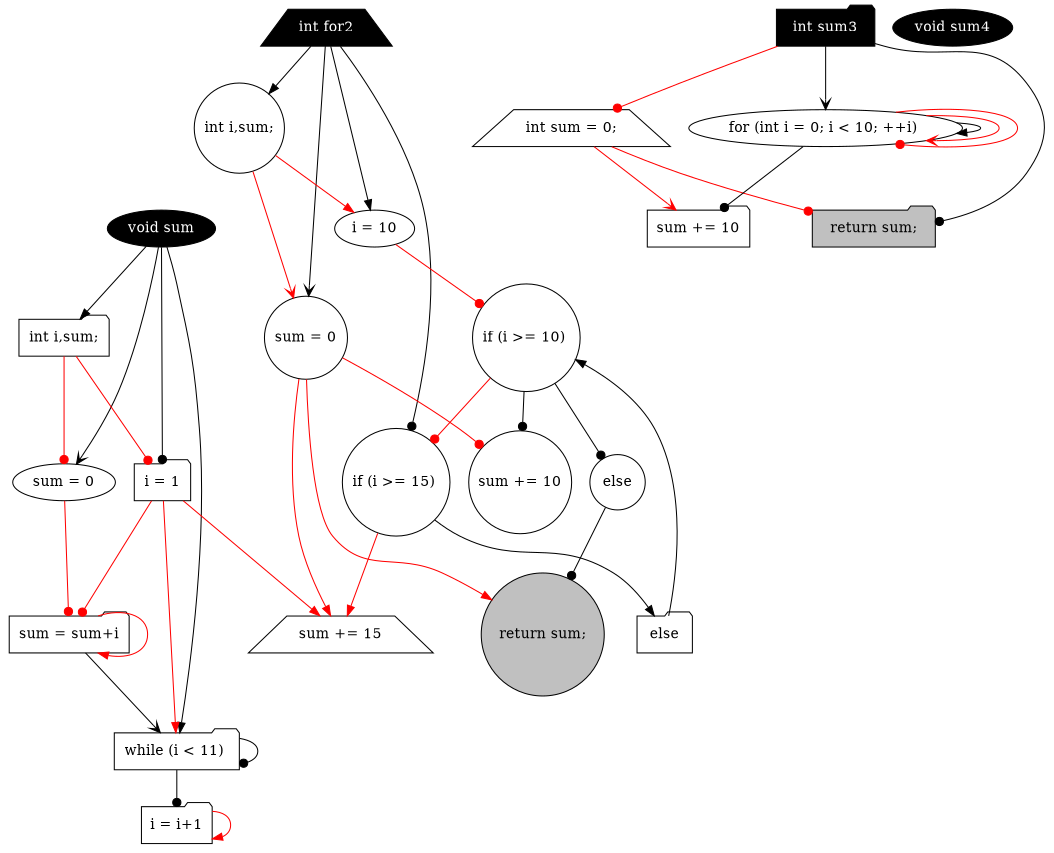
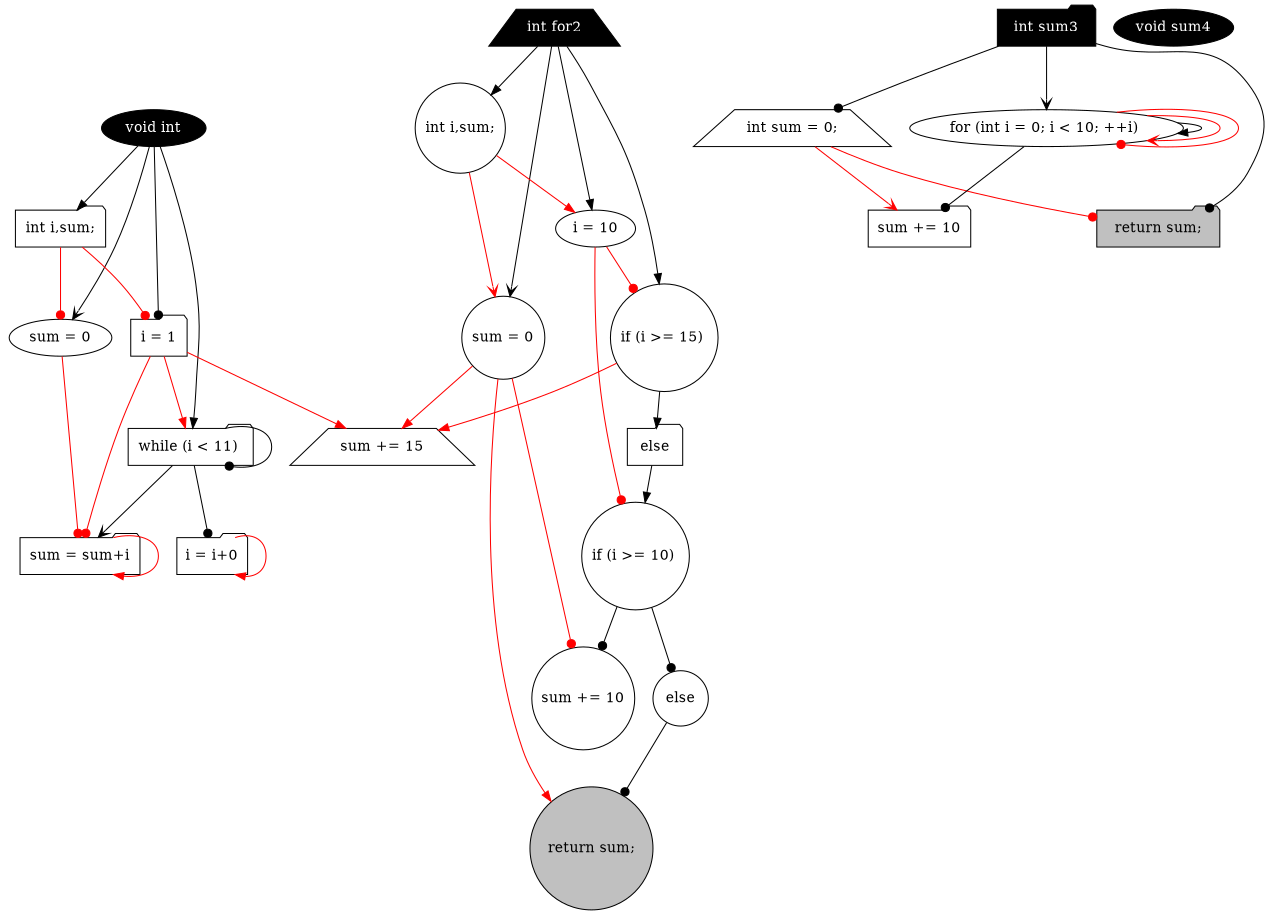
(699, 76) -> (920, 76)
(426, 224) -> (626, 155)
(161, 229) -> (154, 128)
(464, 407) -> (619, 266)
(119, 689) -> (139, 498)
(177, 825) -> (212, 556)
